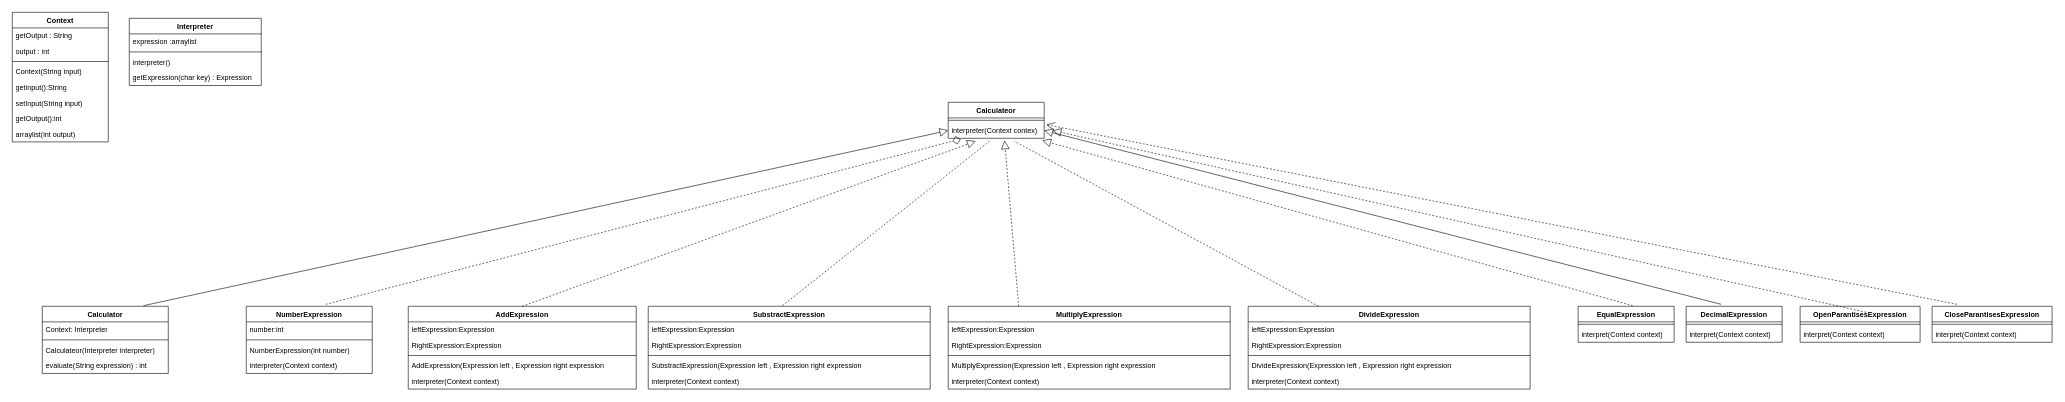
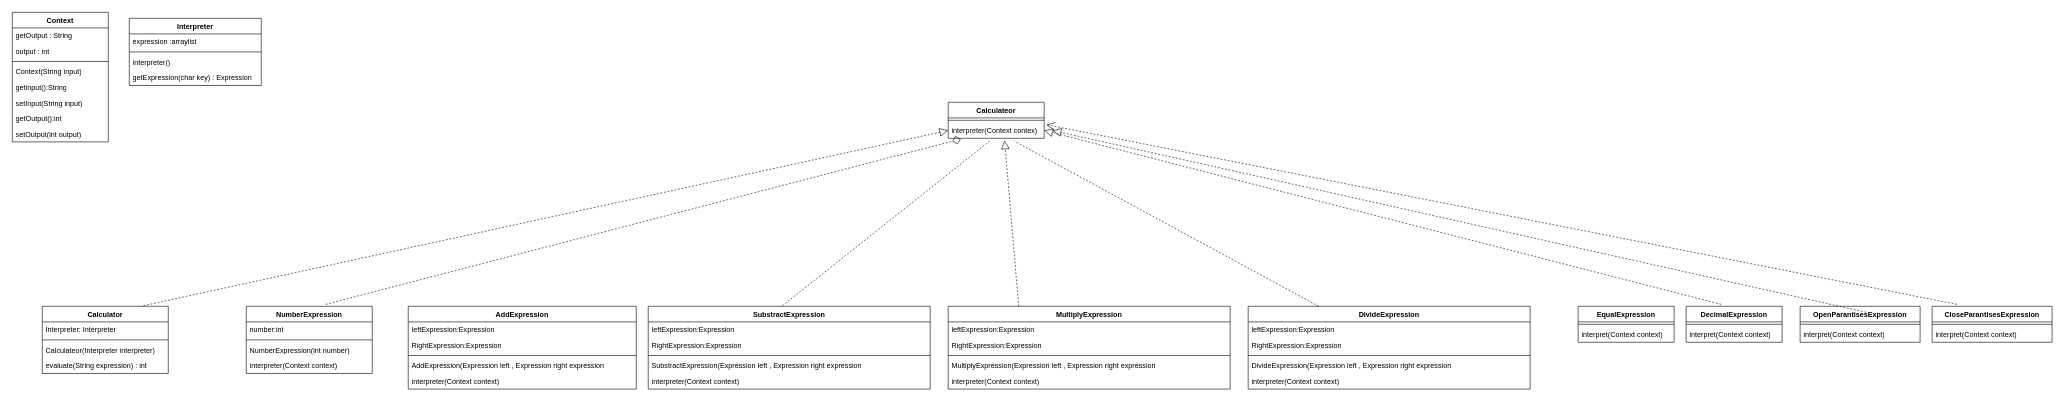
(54, 135) -> (56, 135)
(1387, 218) -> (1387, 218)
(543, 219) -> (543, 219)
(1342, 224) -> none
(745, 225) -> none
(84, 330) -> (92, 330)
